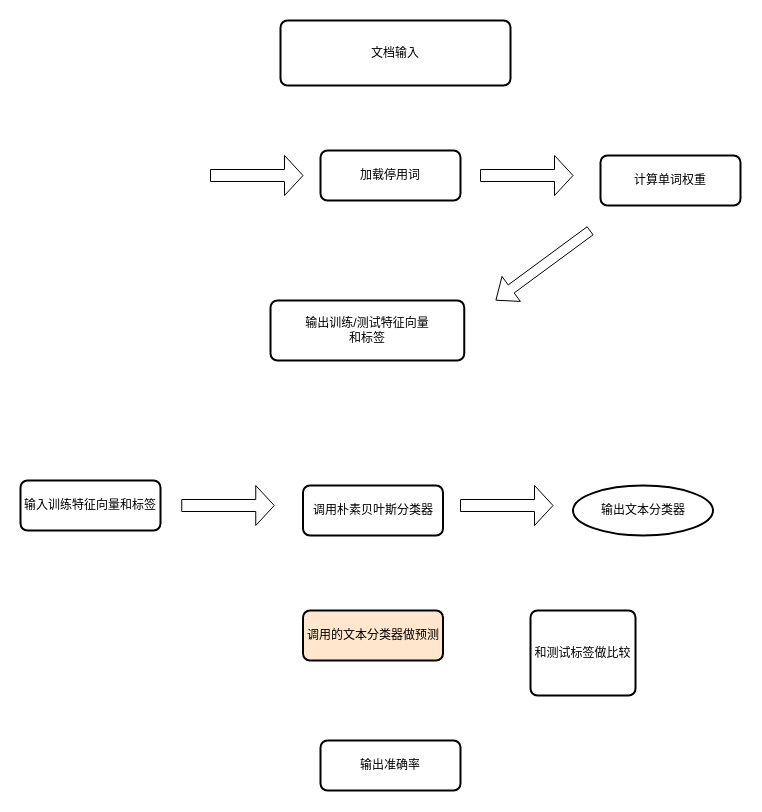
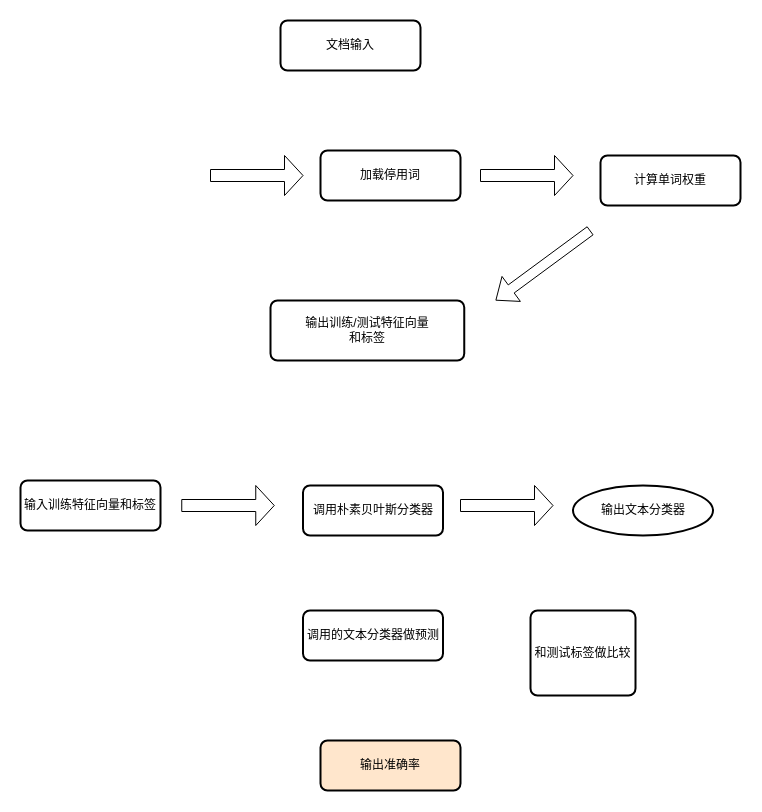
(396, 53) -> (351, 46)
(373, 636) -> (373, 636)
(391, 766) -> (391, 766)
